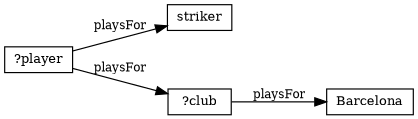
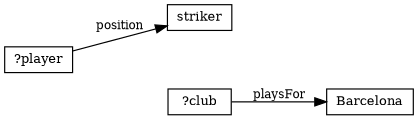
(120, 26) -> (120, 26)
(114, 80) -> none
